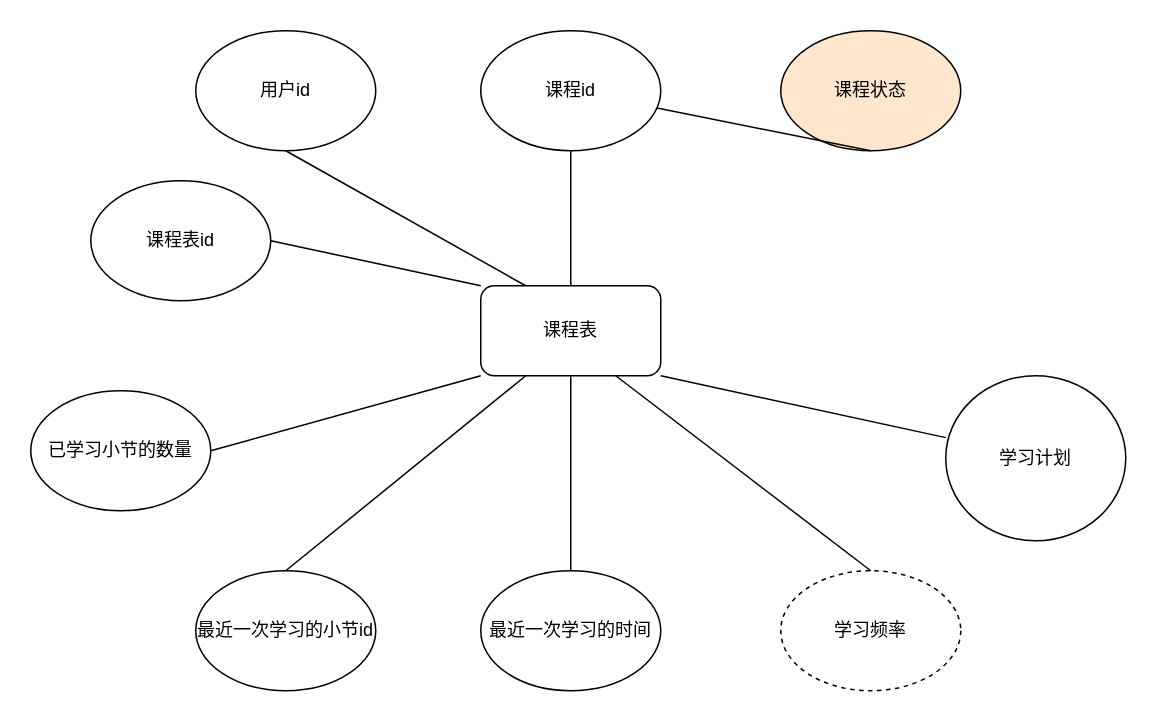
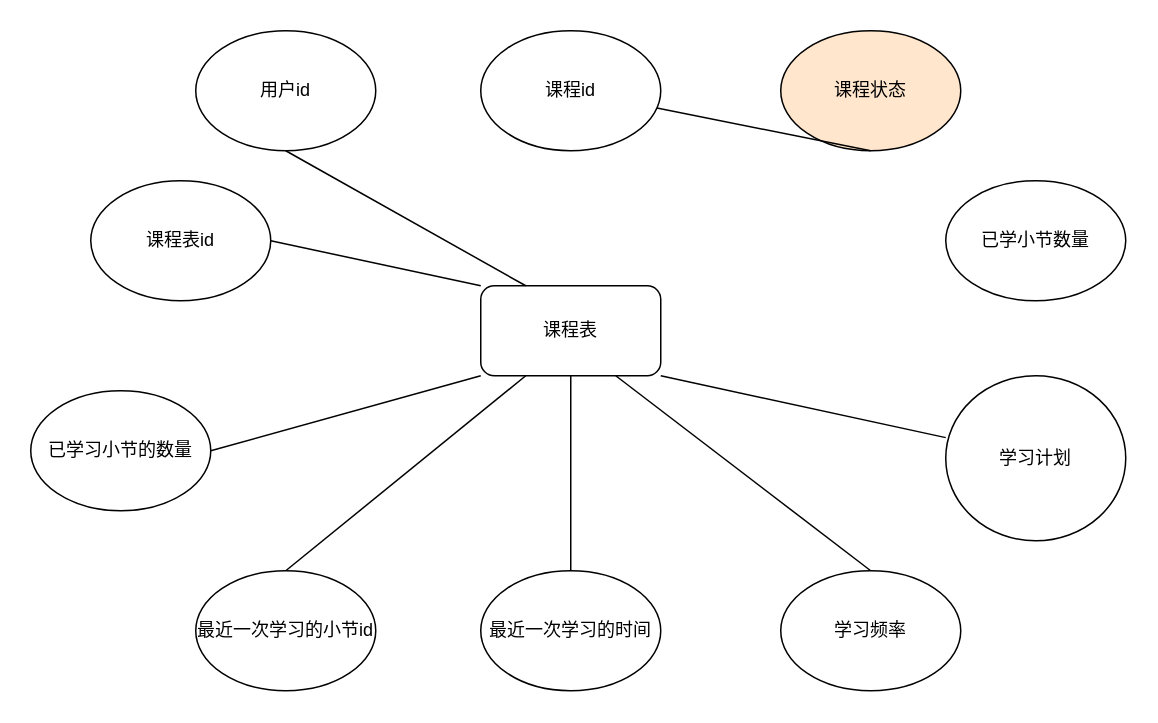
(571, 218) -> none
none -> (1036, 241)
(871, 631) -> (871, 631)
